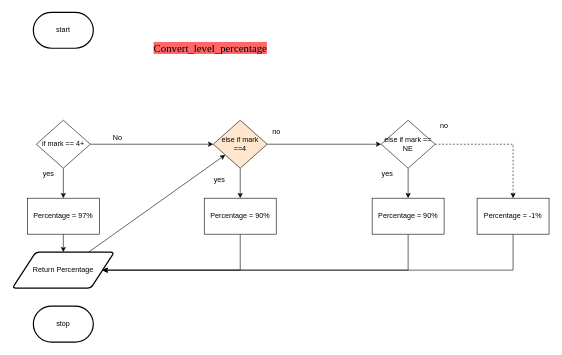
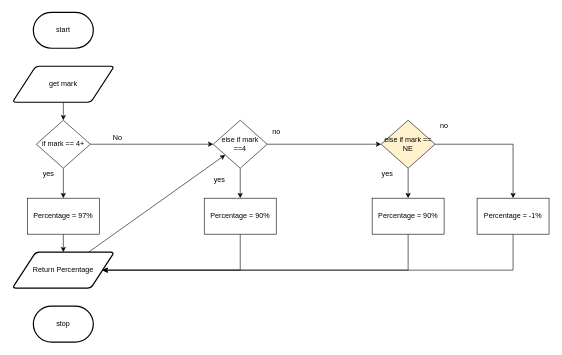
(210, 48) -> none
none -> (63, 84)
none -> (63, 114)
(240, 144) -> (240, 144)
(408, 144) -> (408, 144)
(498, 144) -> (498, 144)
